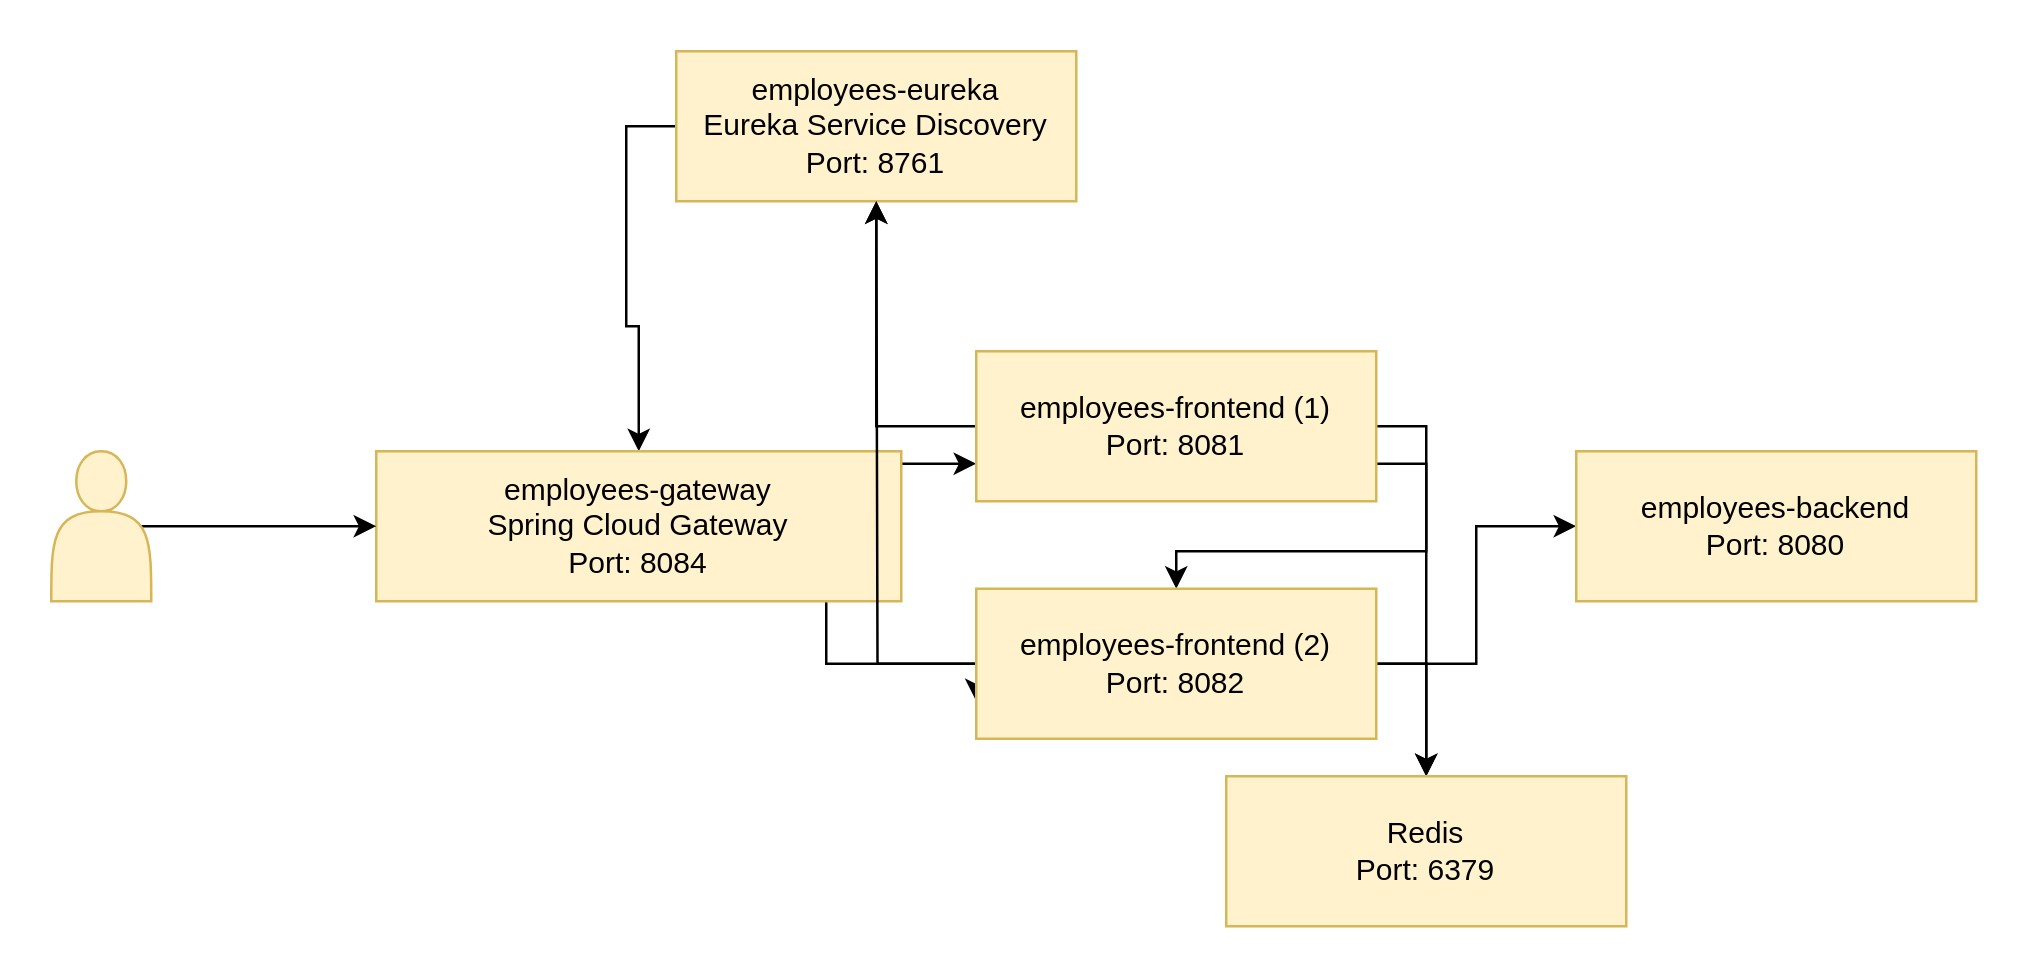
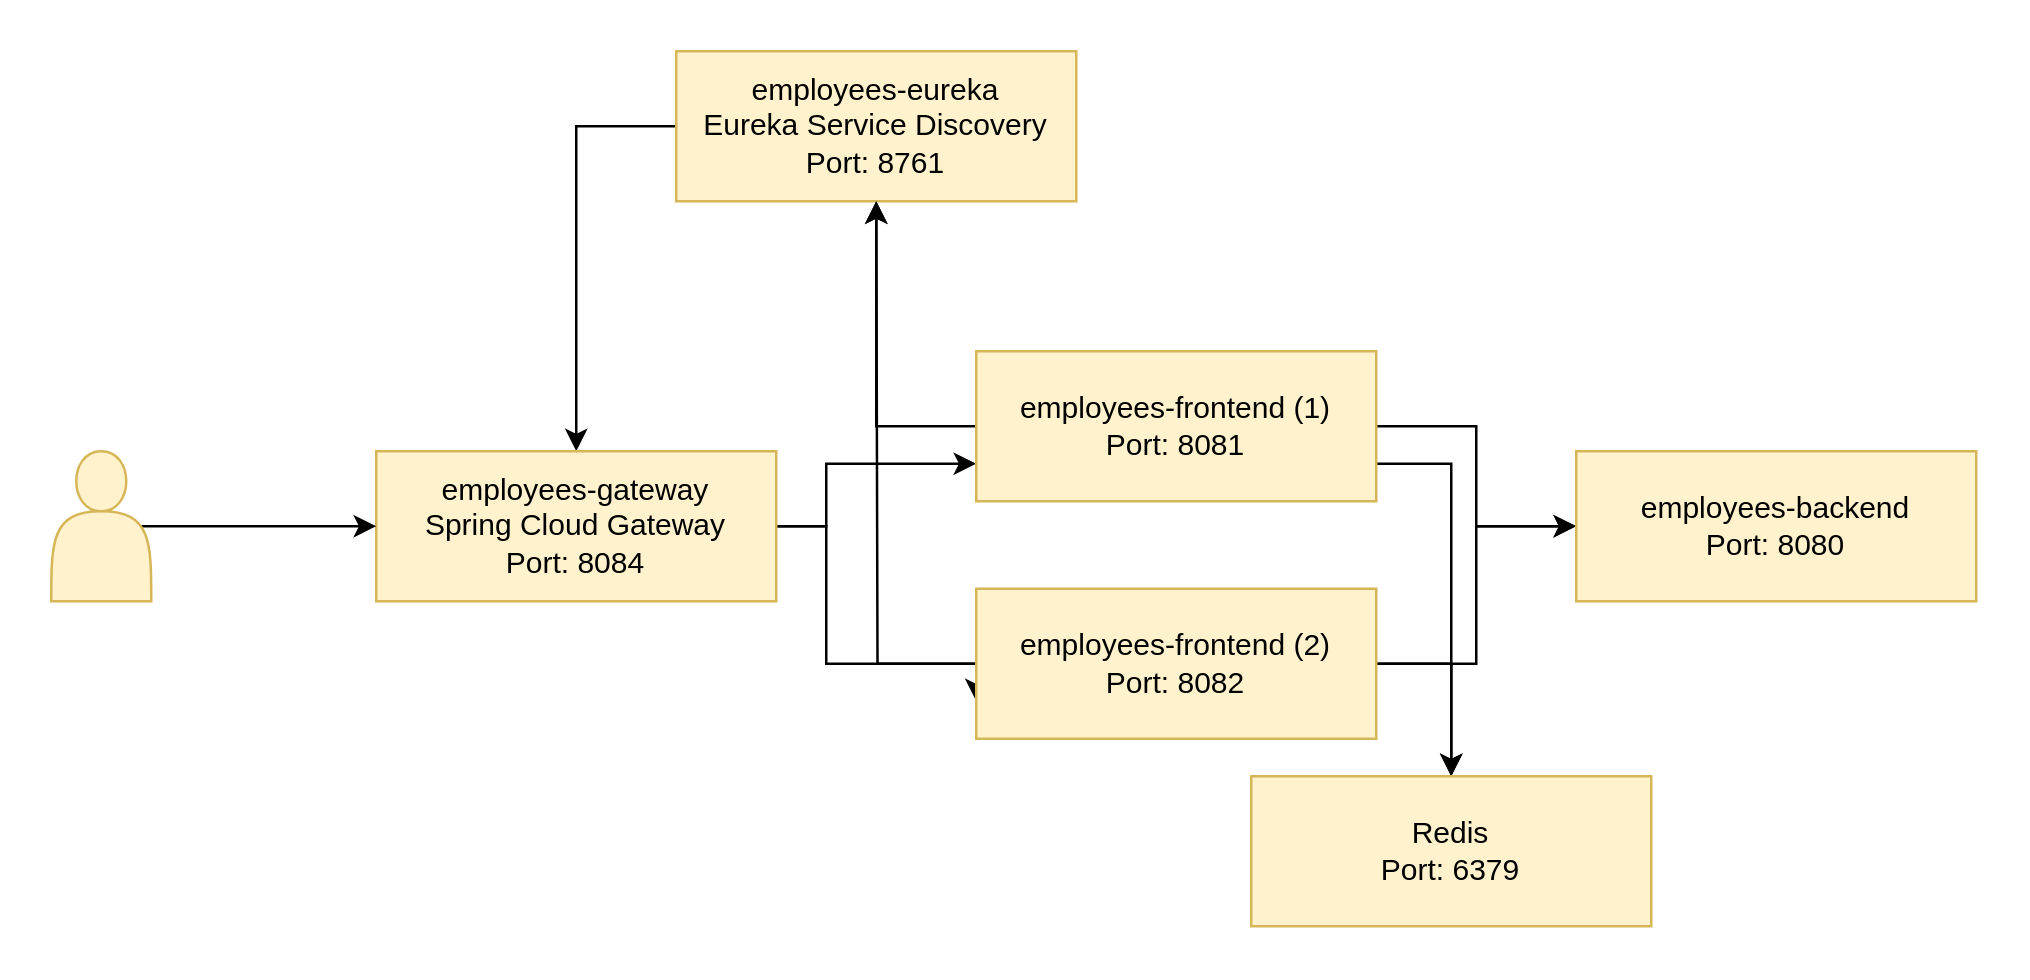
(639, 526) -> (576, 526)
(1289, 551) -> (1476, 447)
(1426, 851) -> (1451, 851)
